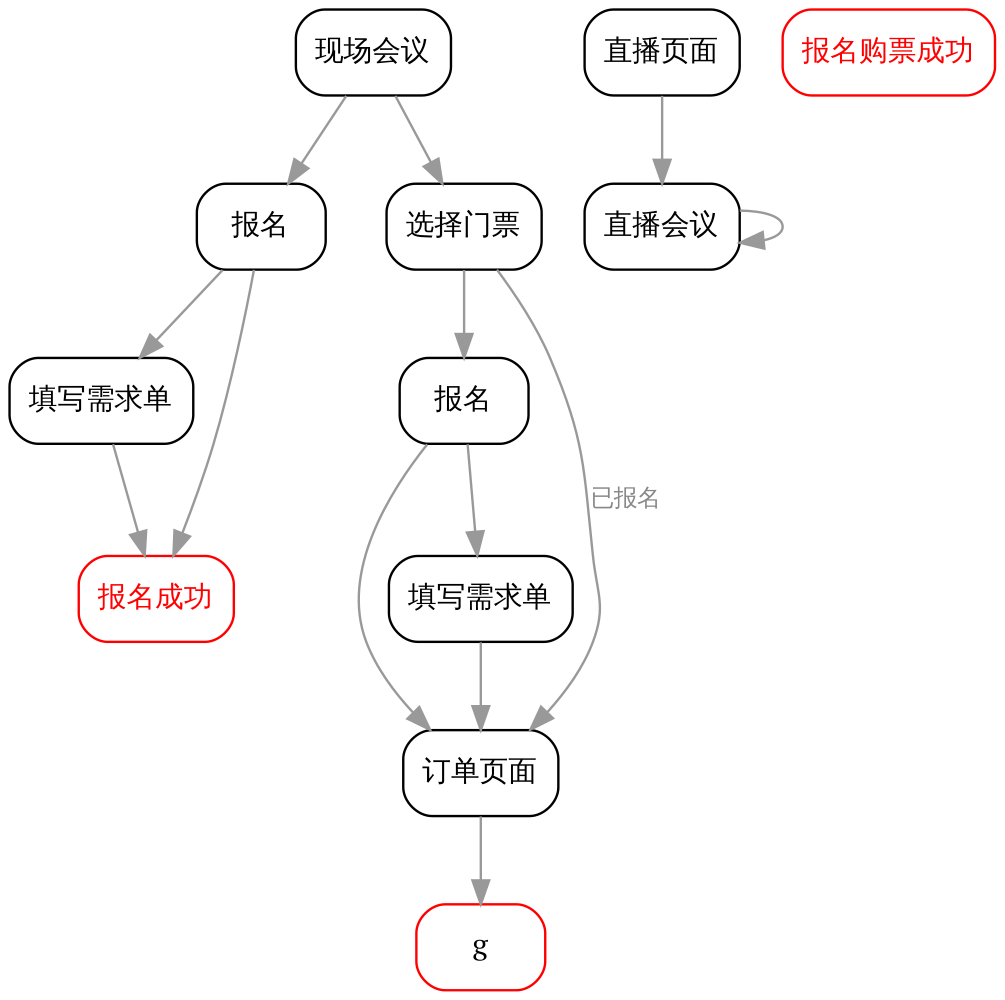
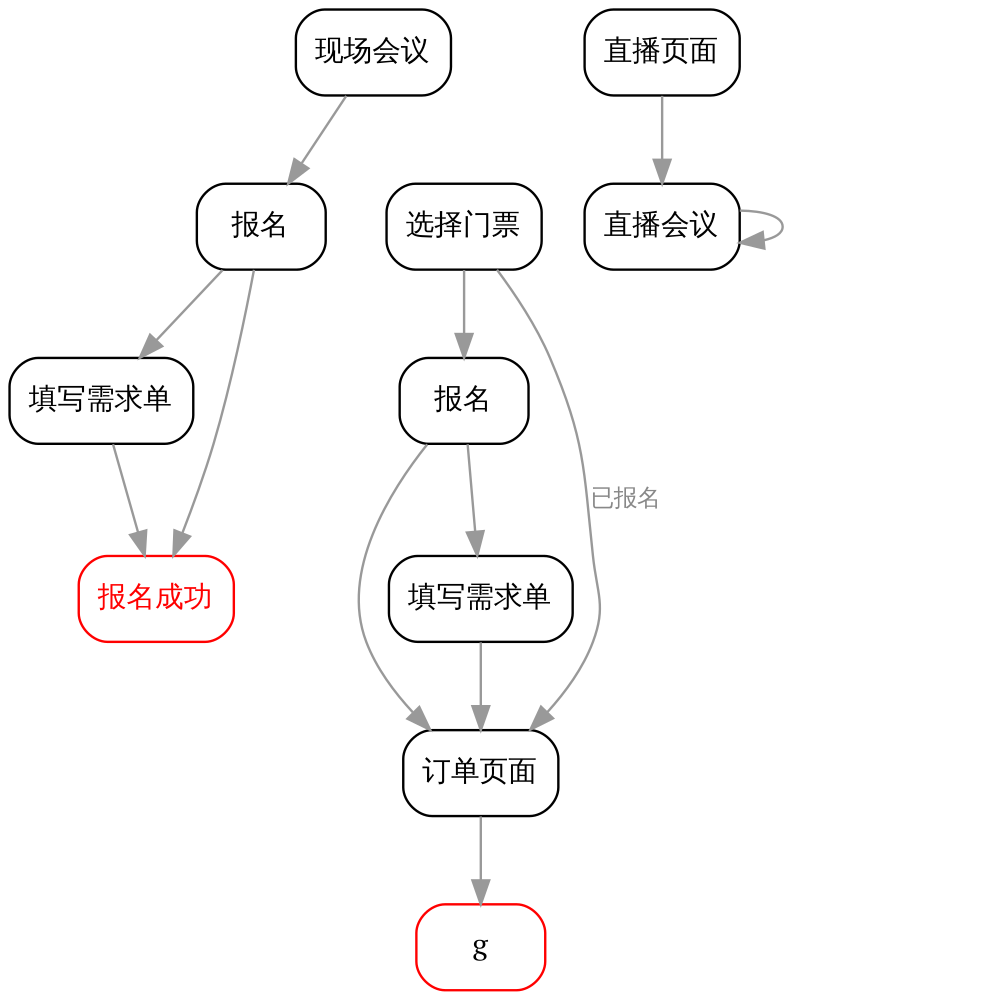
(889, 52) -> none
(413, 129) -> none
